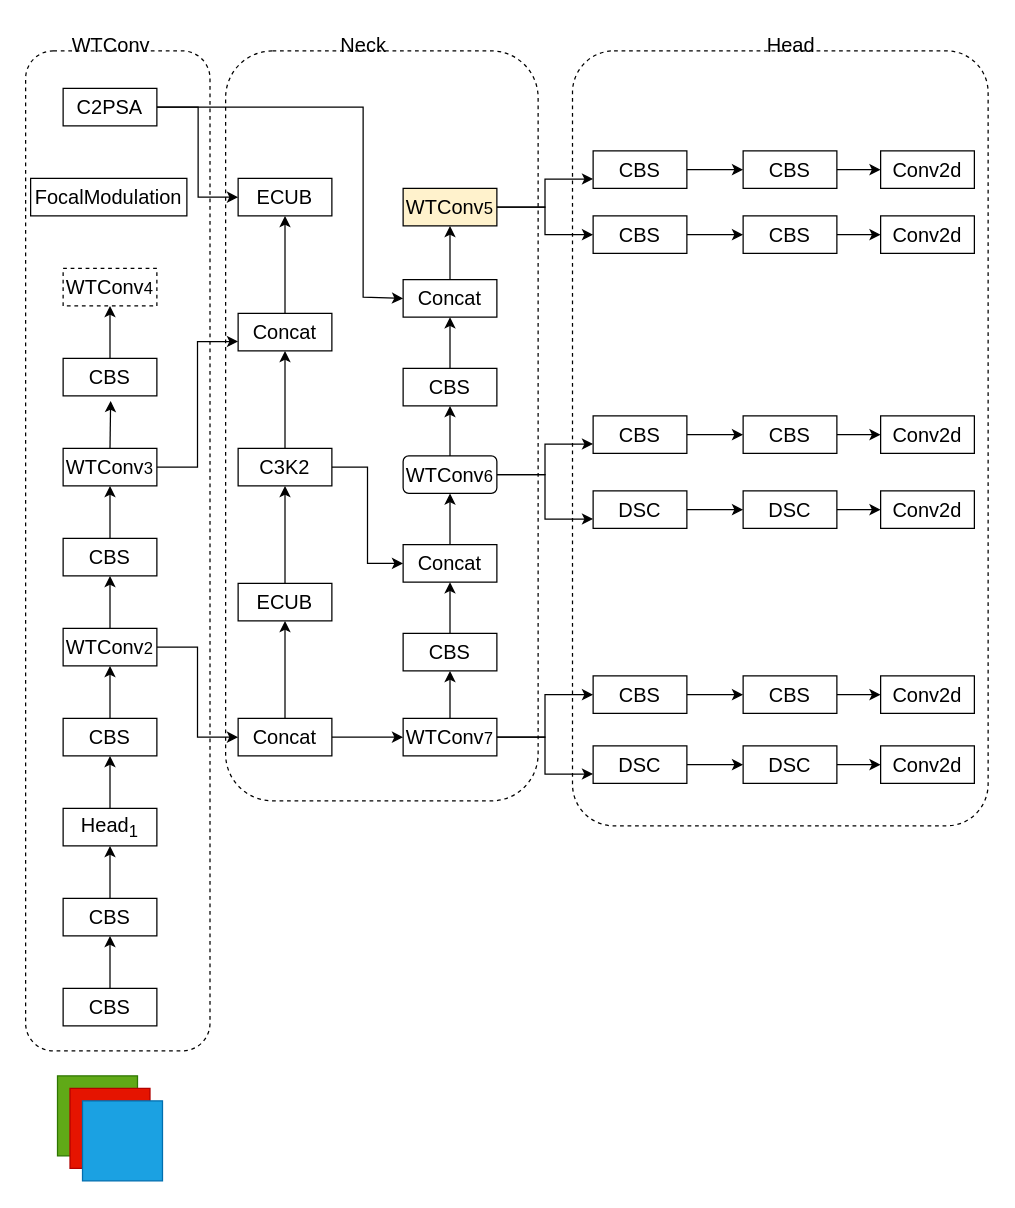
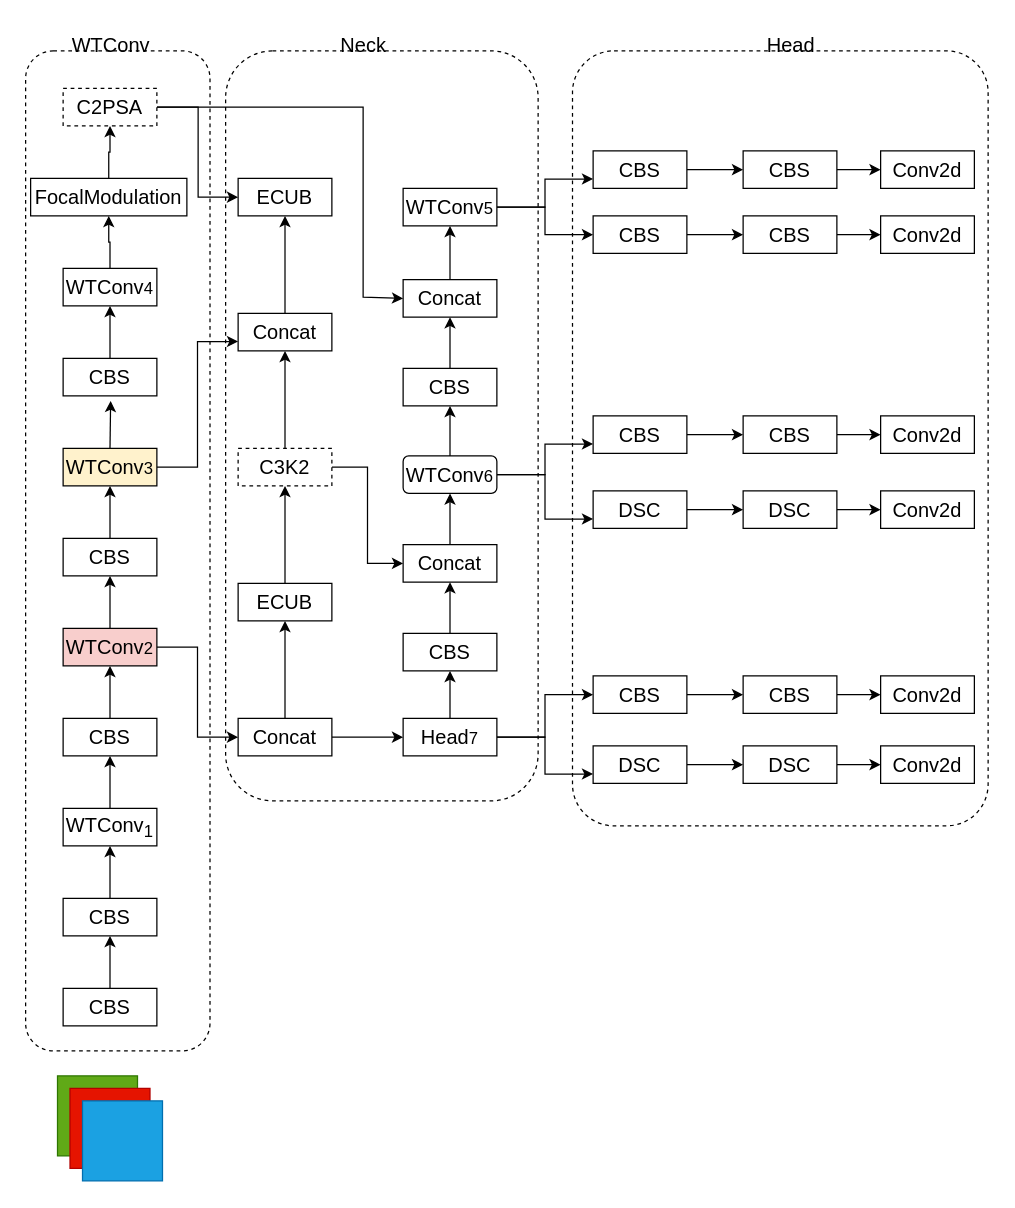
(110, 107) -> (110, 107)
none -> (109, 156)
(450, 207) -> (450, 207)
none -> (110, 246)
(110, 287) -> (110, 287)
(110, 467) -> (110, 467)
(285, 467) -> (285, 467)
(110, 647) -> (110, 647)
(450, 737) -> (450, 737)
(110, 827) -> (110, 827)
